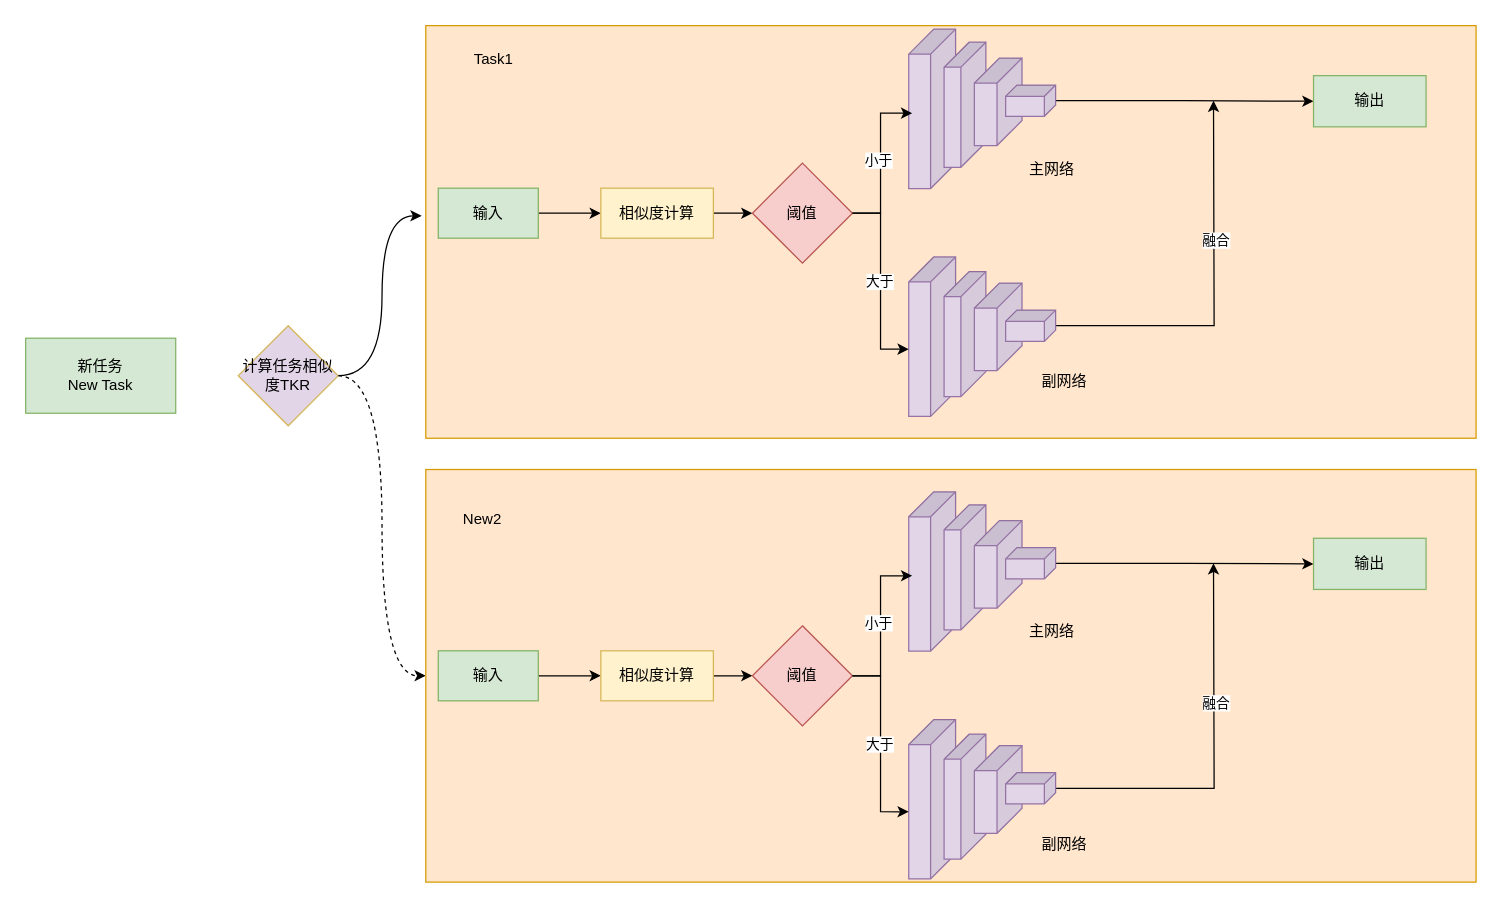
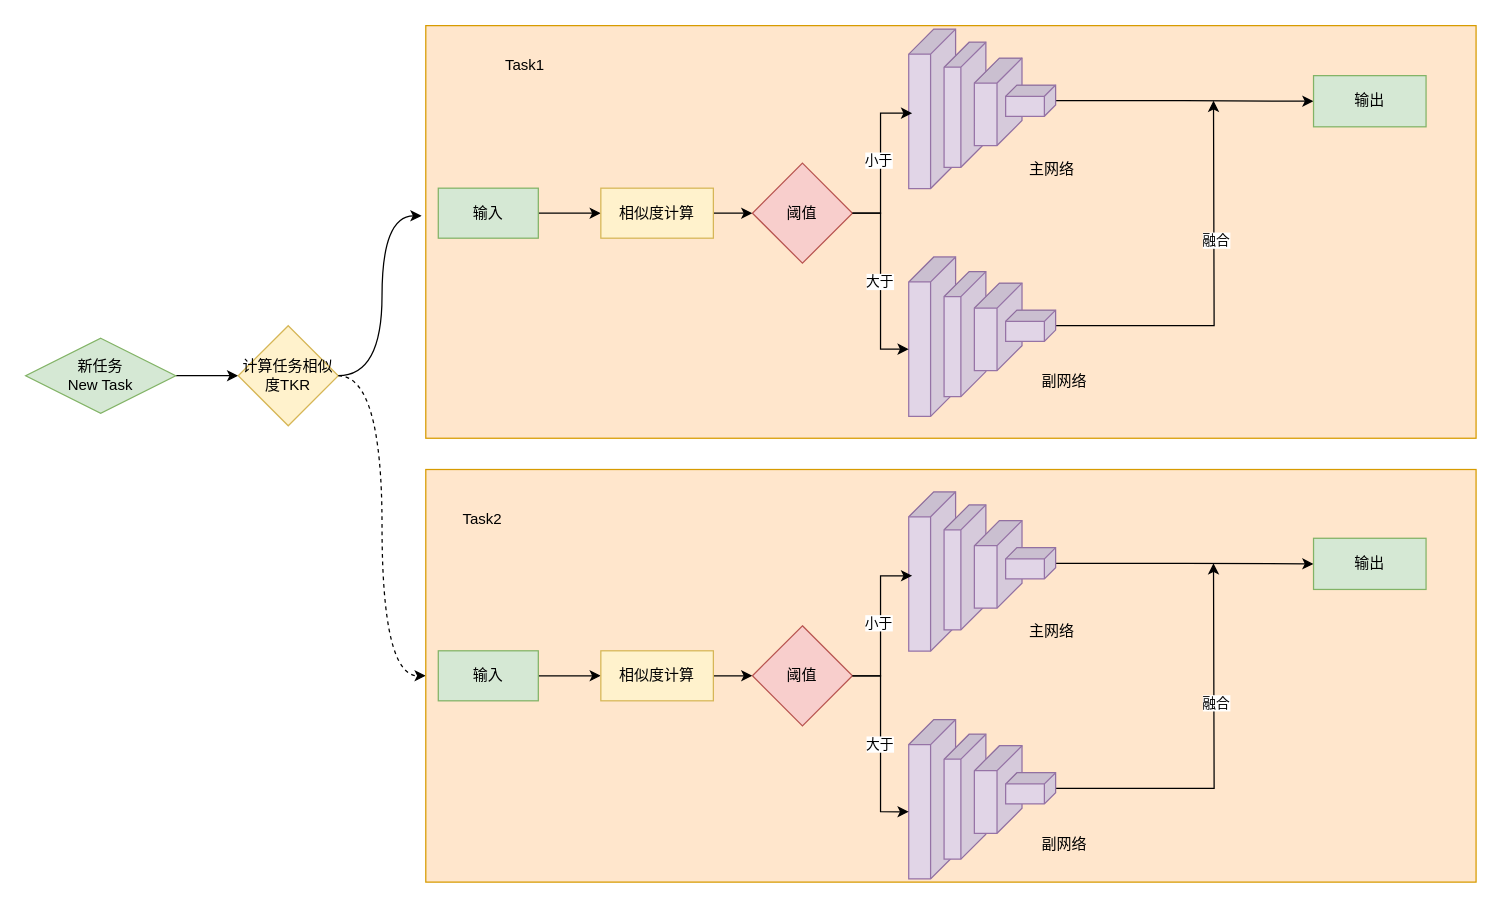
(493, 59) -> (524, 65)
(101, 376) -> (101, 376)
none -> (203, 376)
(288, 376) -> (288, 376)
(483, 519) -> (483, 519)
